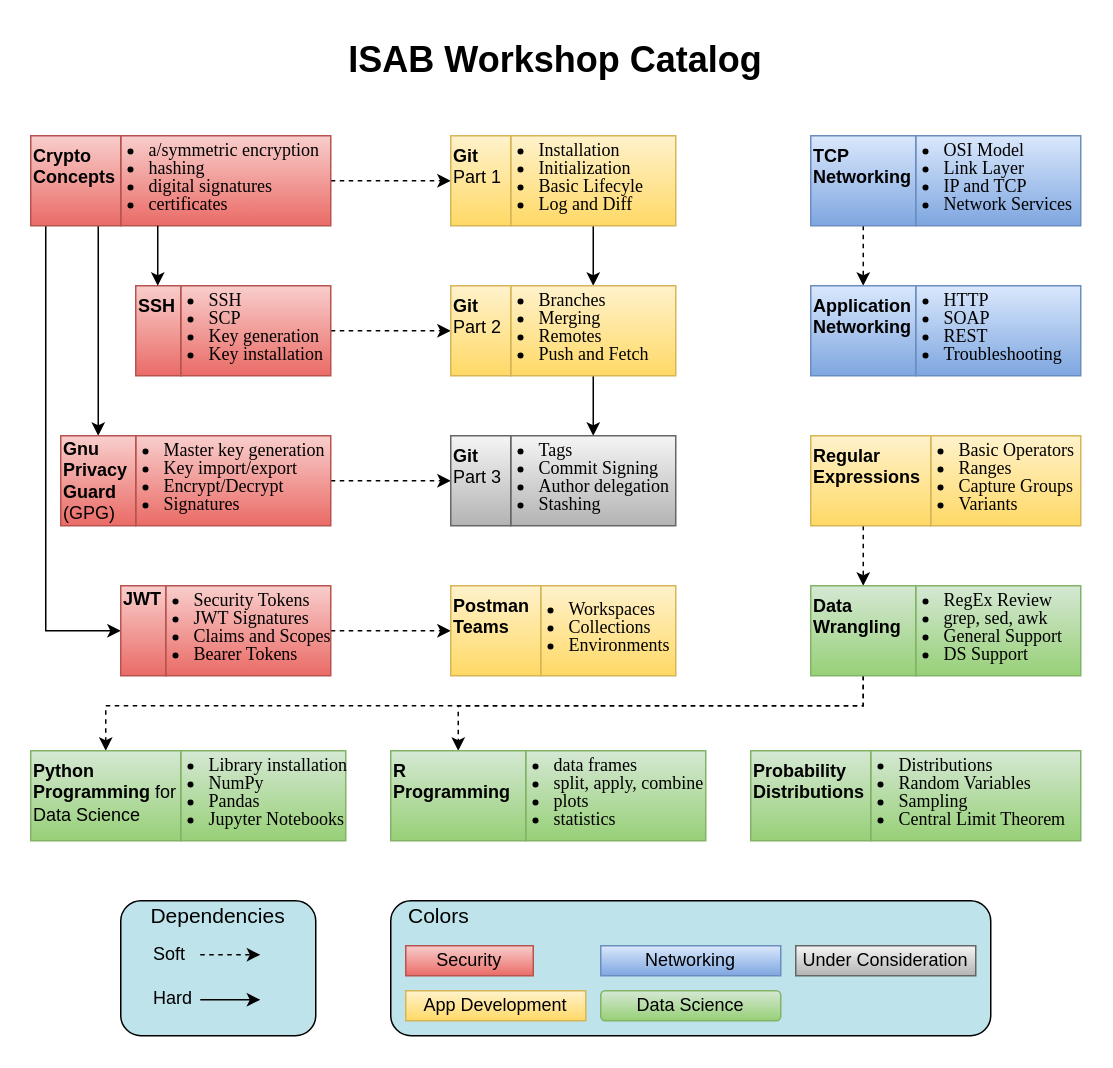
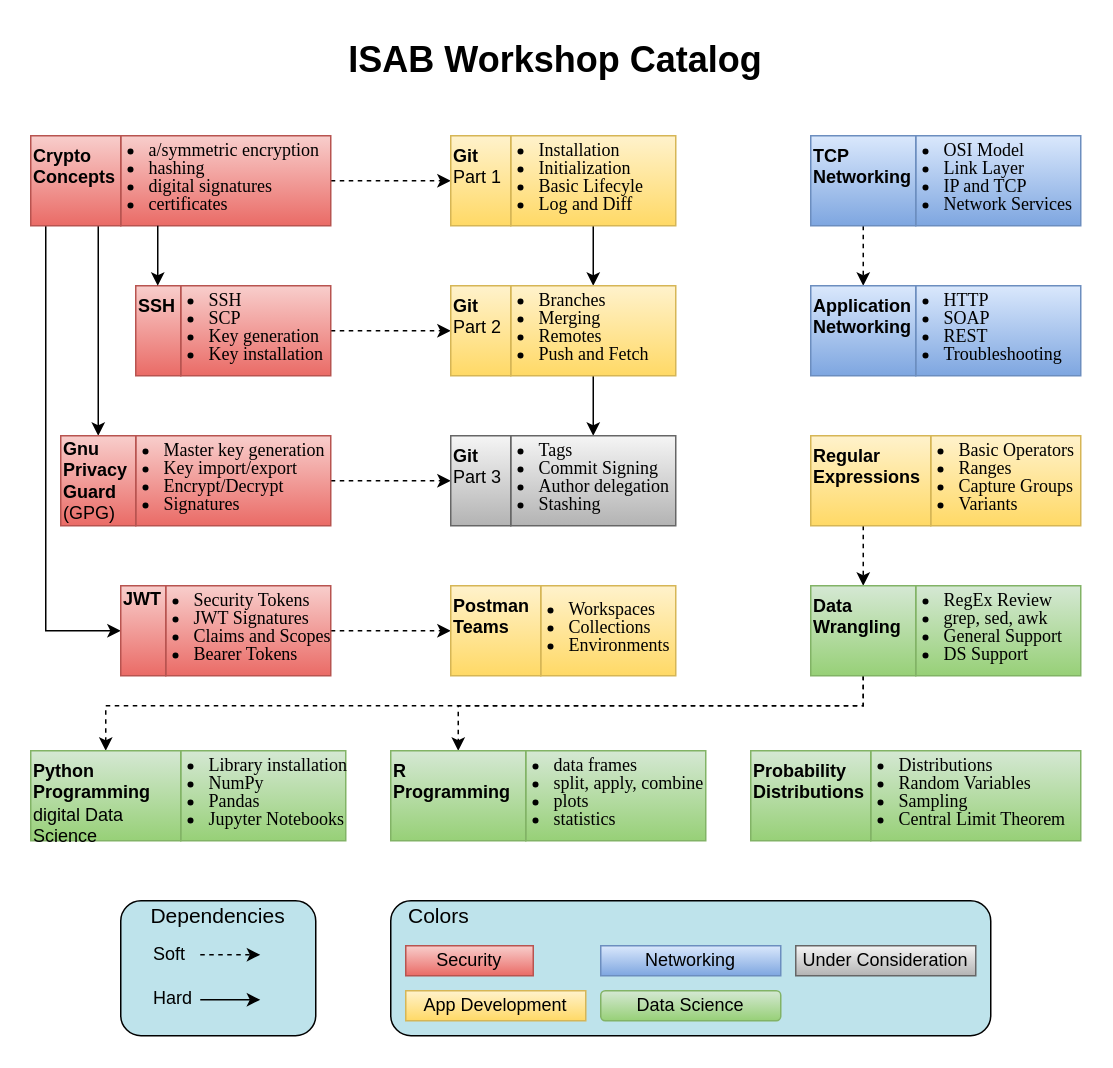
(107, 794) -> (107, 794)
